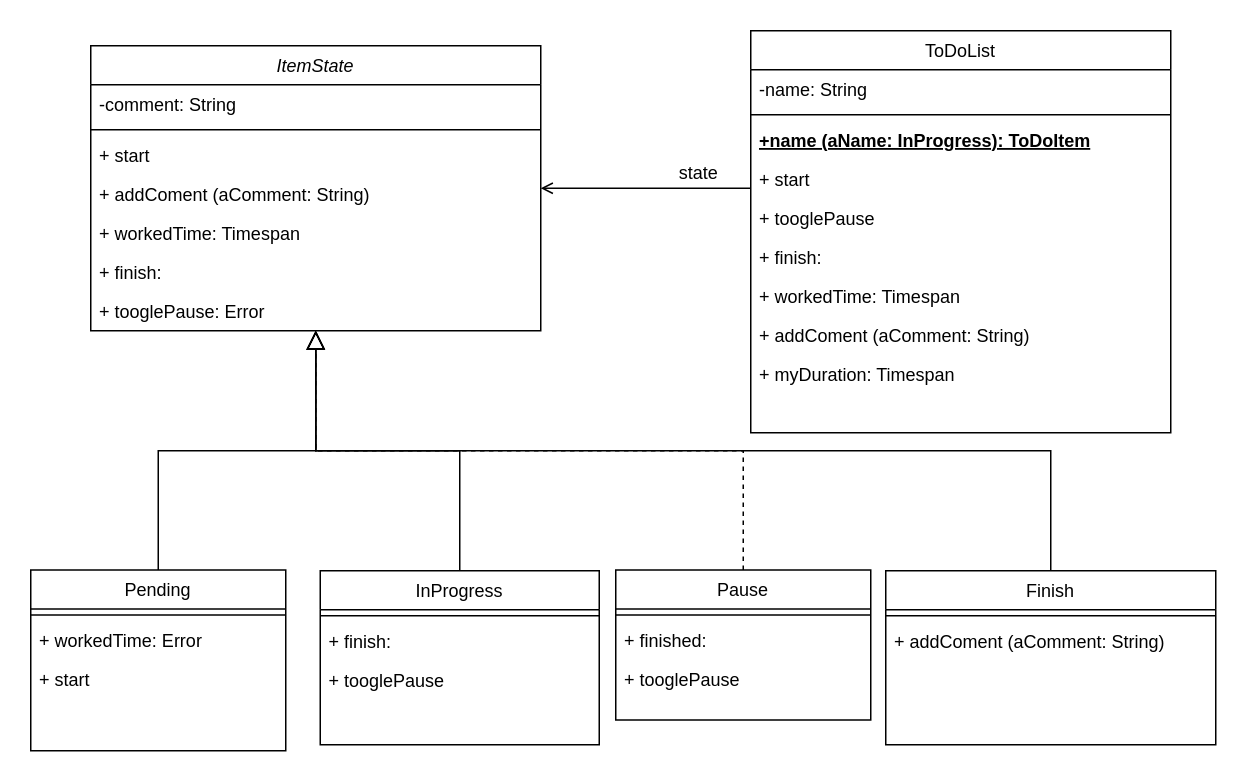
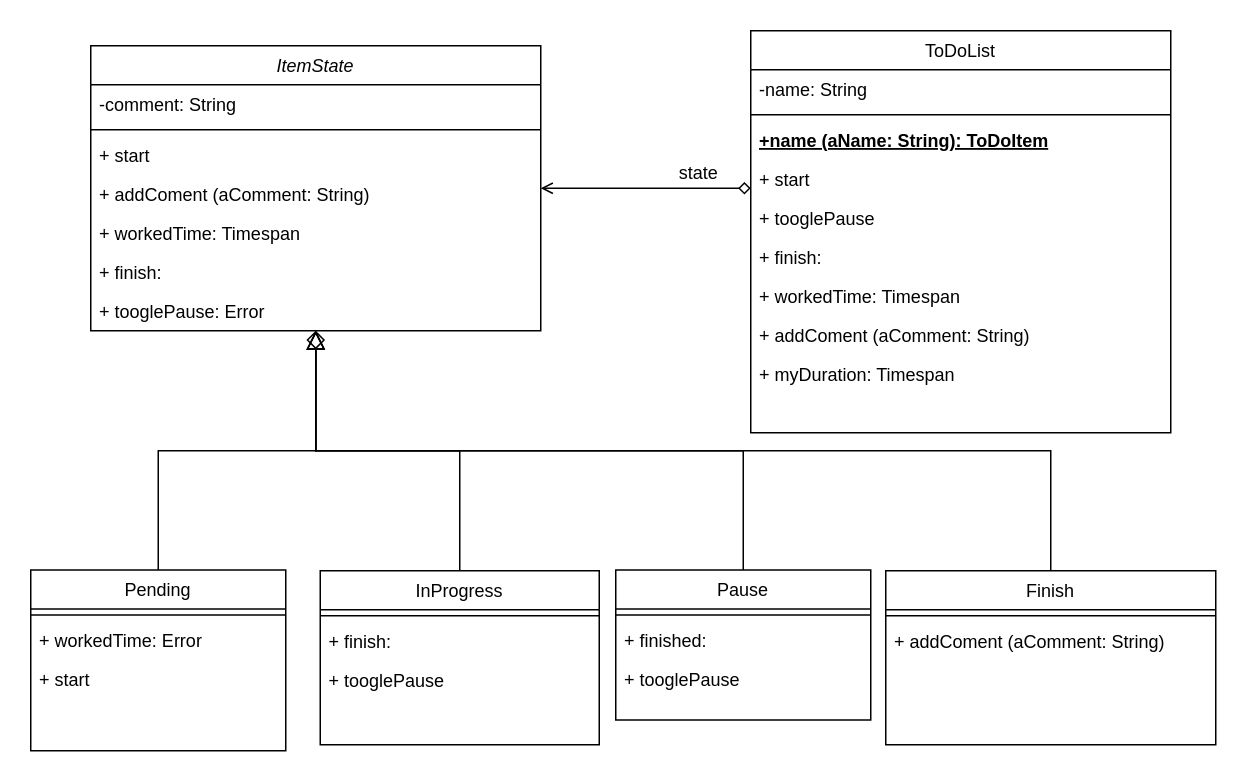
(924, 141) -> (901, 141)
(742, 188) -> (738, 188)
(460, 453) -> (460, 453)
(743, 509) -> (743, 509)
